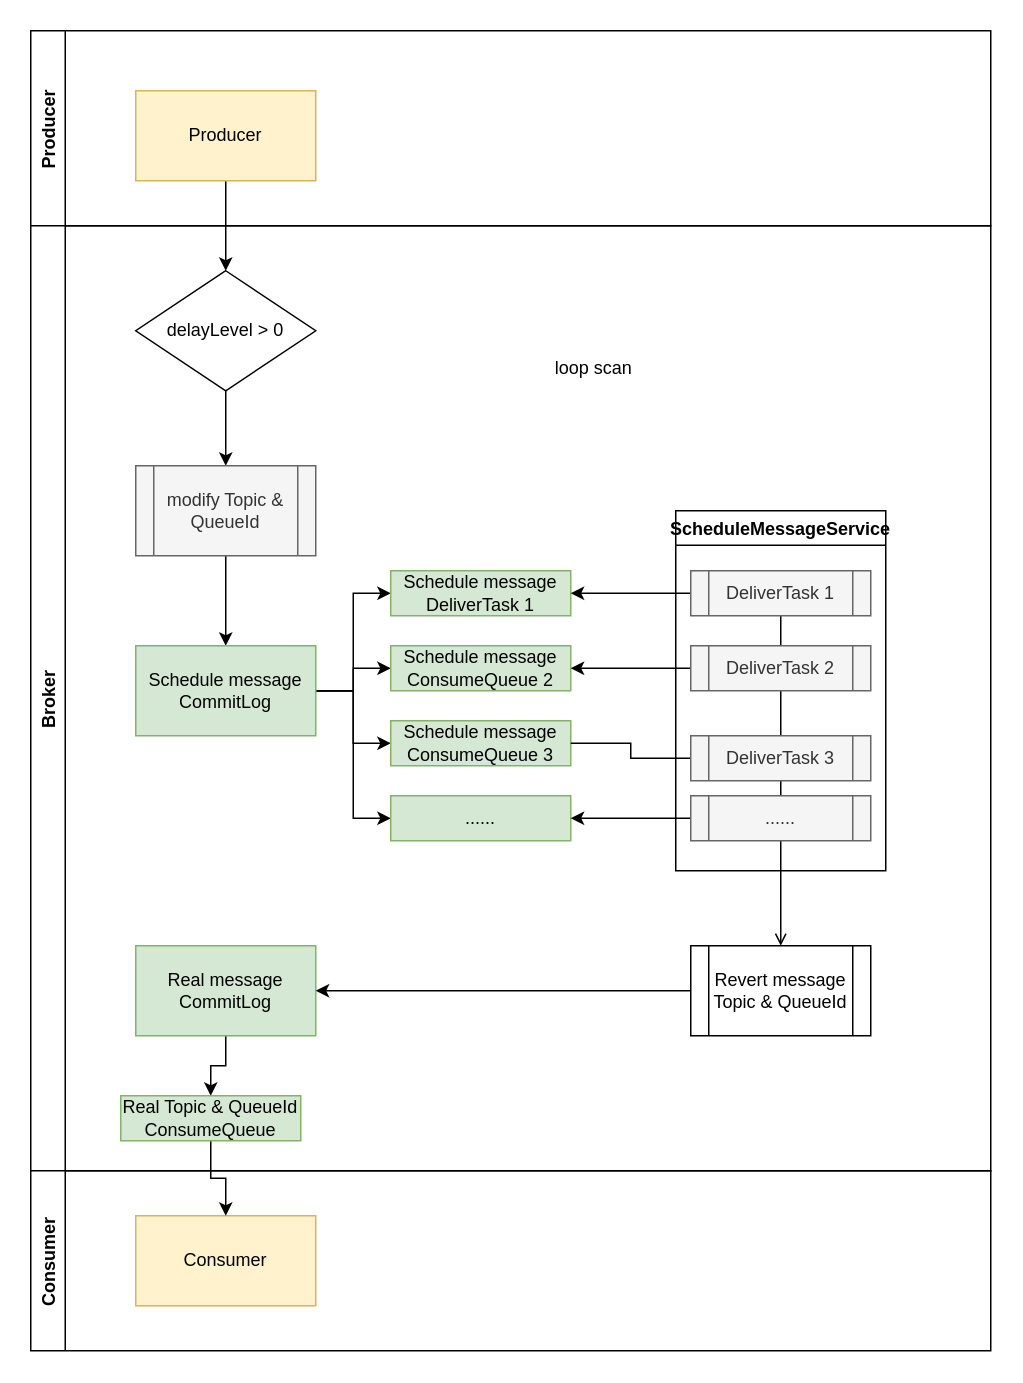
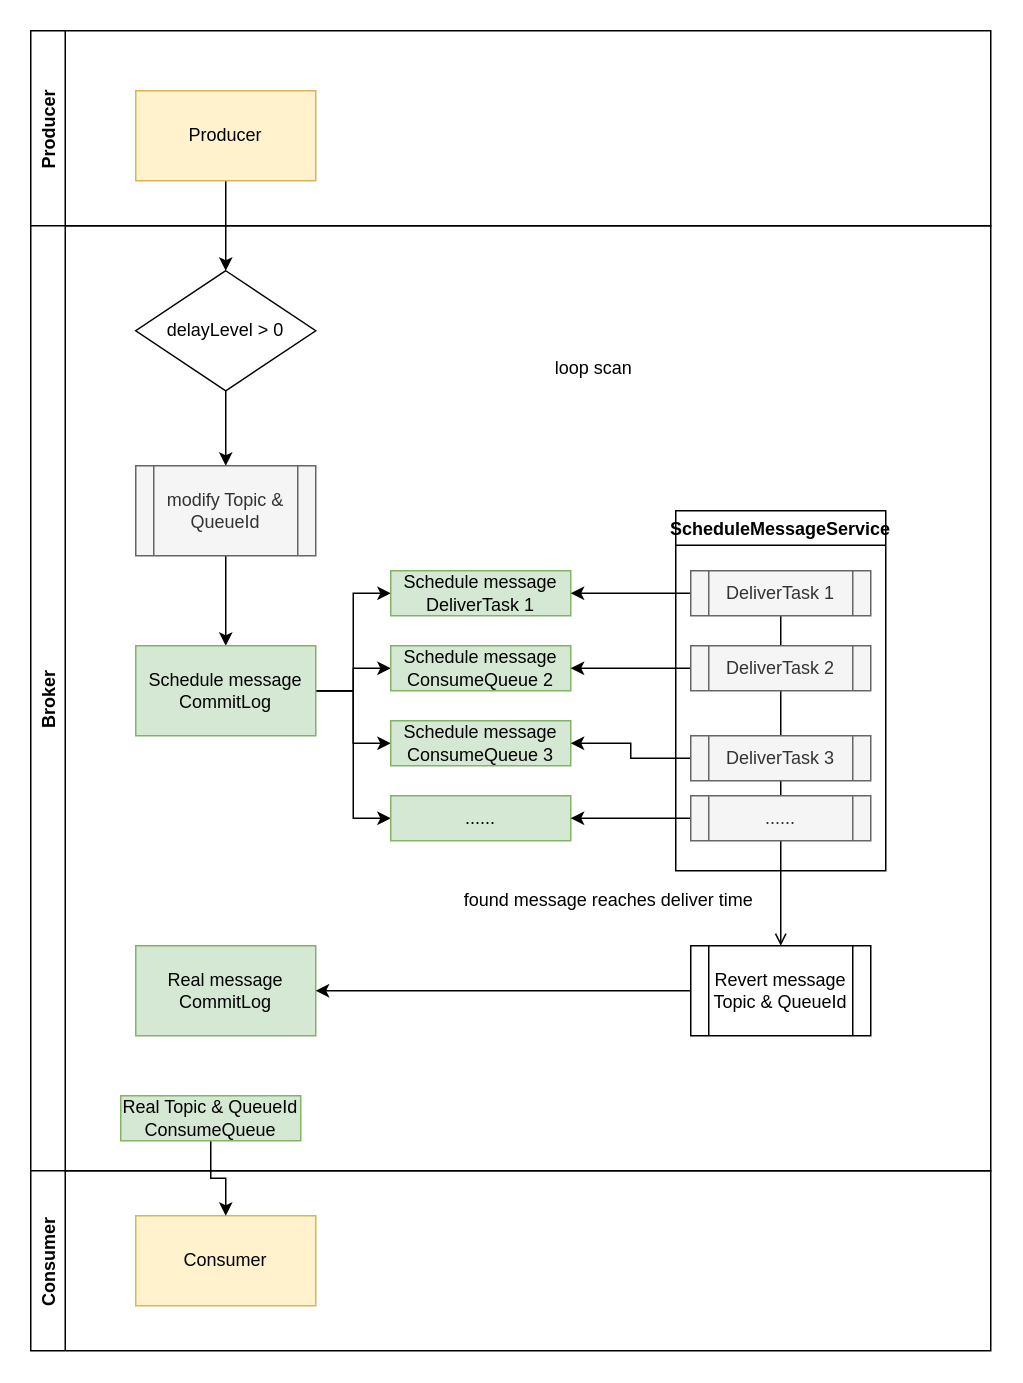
(577, 743) -> (582, 743)
none -> (608, 901)
(224, 1066) -> none
